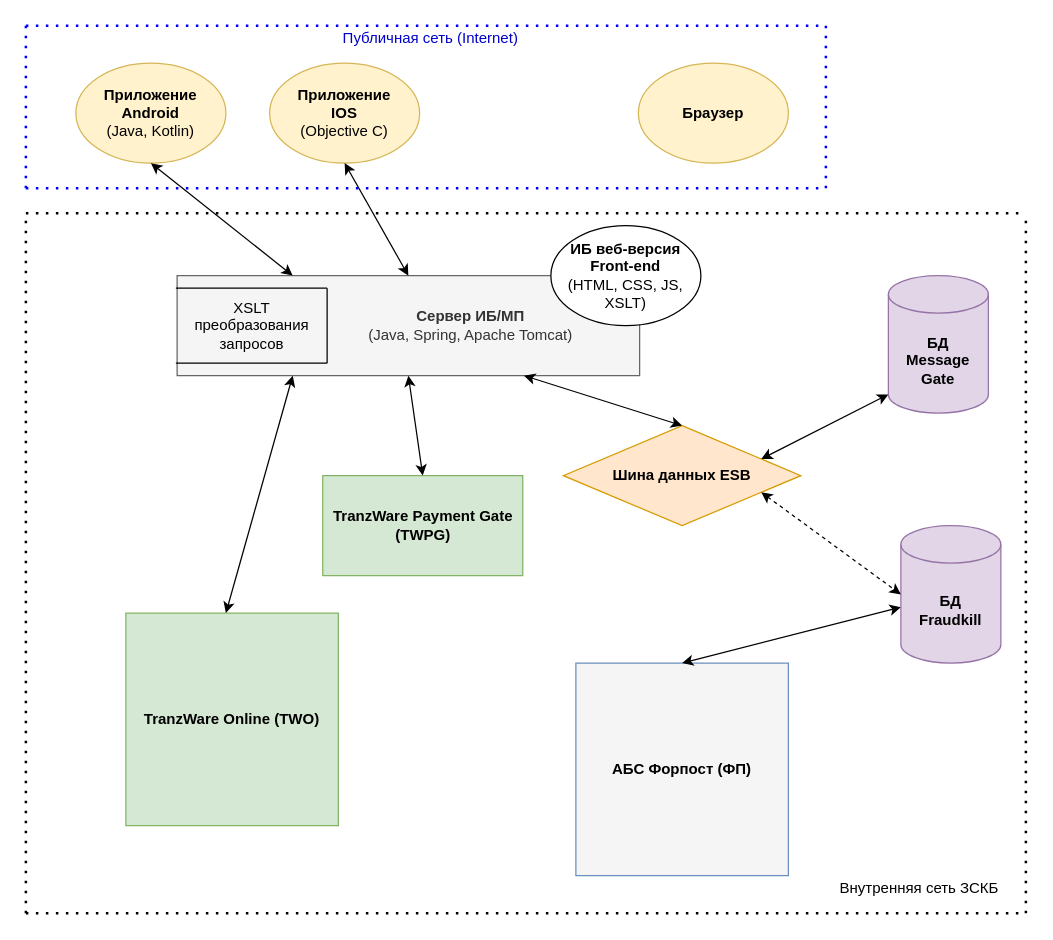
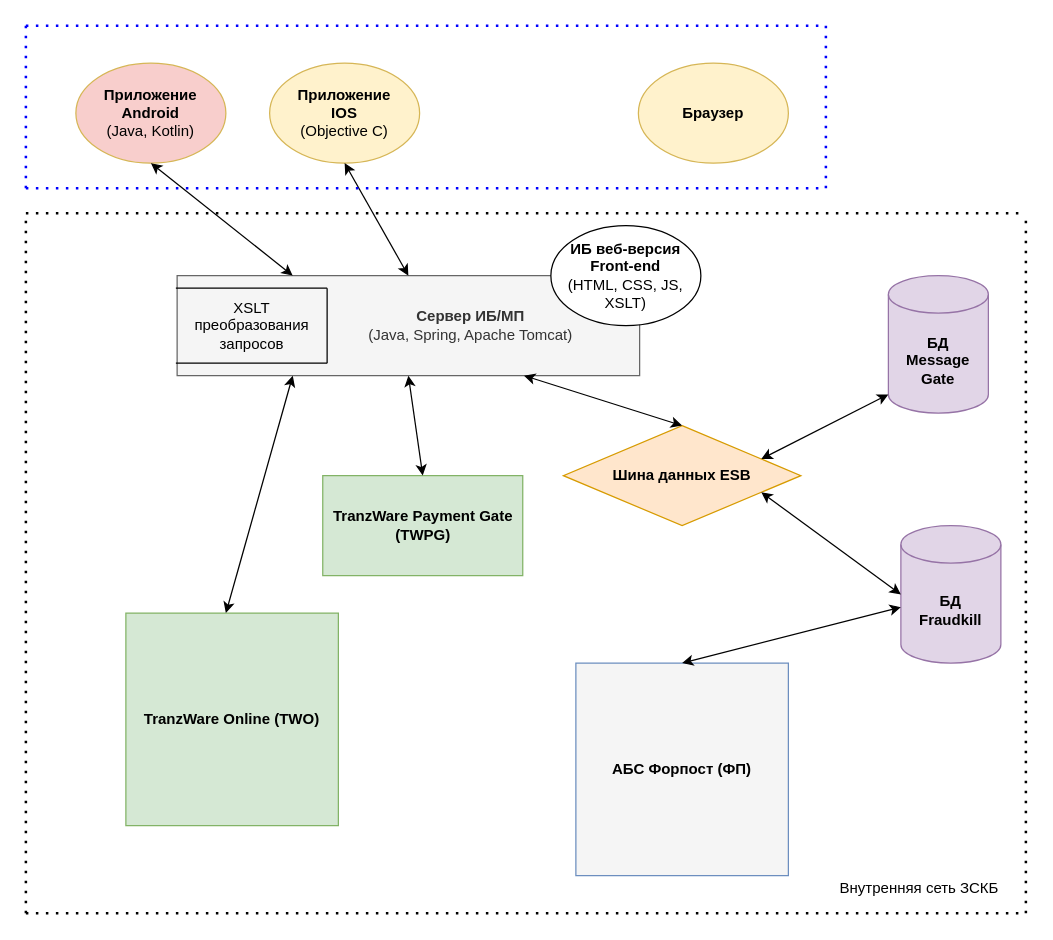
(430, 38) -> none
(151, 113) -> (151, 113)
(831, 544) -> (831, 544)
